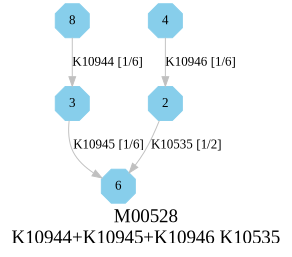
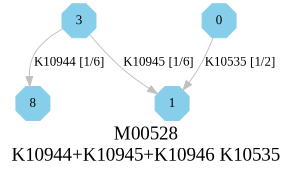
(165, 21) -> none
(72, 57) -> (39, 48)
(165, 103) -> (219, 21)
(118, 186) -> (172, 103)
